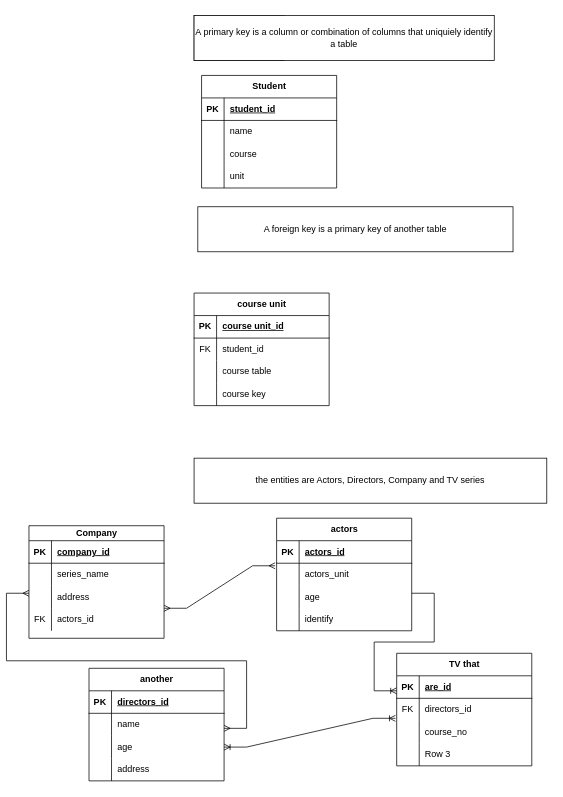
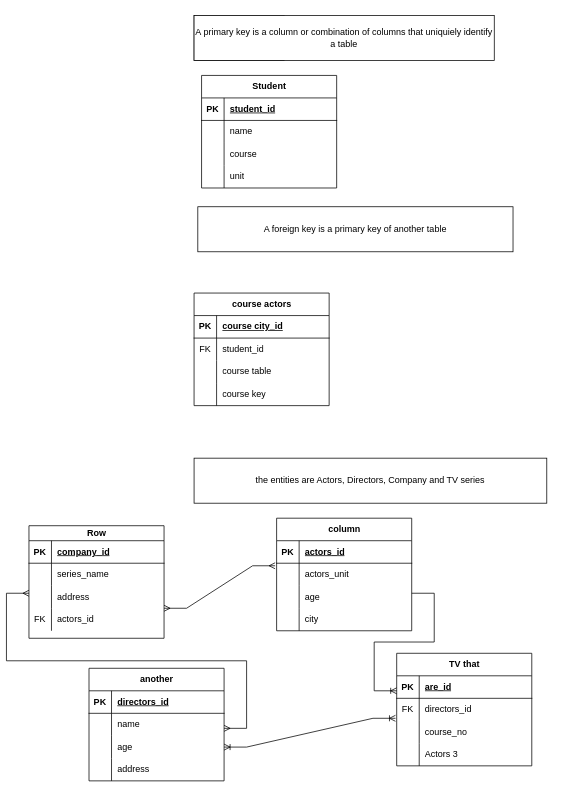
(262, 304) -> (262, 304)
(254, 327) -> (254, 327)
(344, 529) -> (344, 529)
(97, 533) -> (97, 533)
(323, 619) -> (314, 619)
(436, 754) -> (444, 754)
